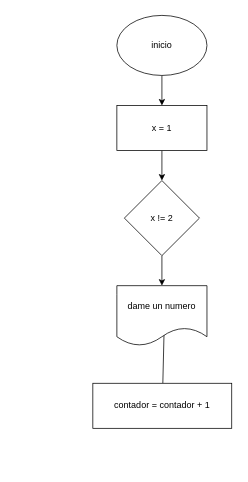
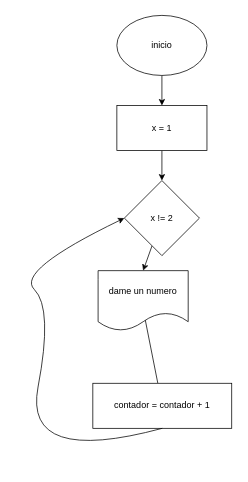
(162, 315) -> (143, 300)
none -> (42, 361)
